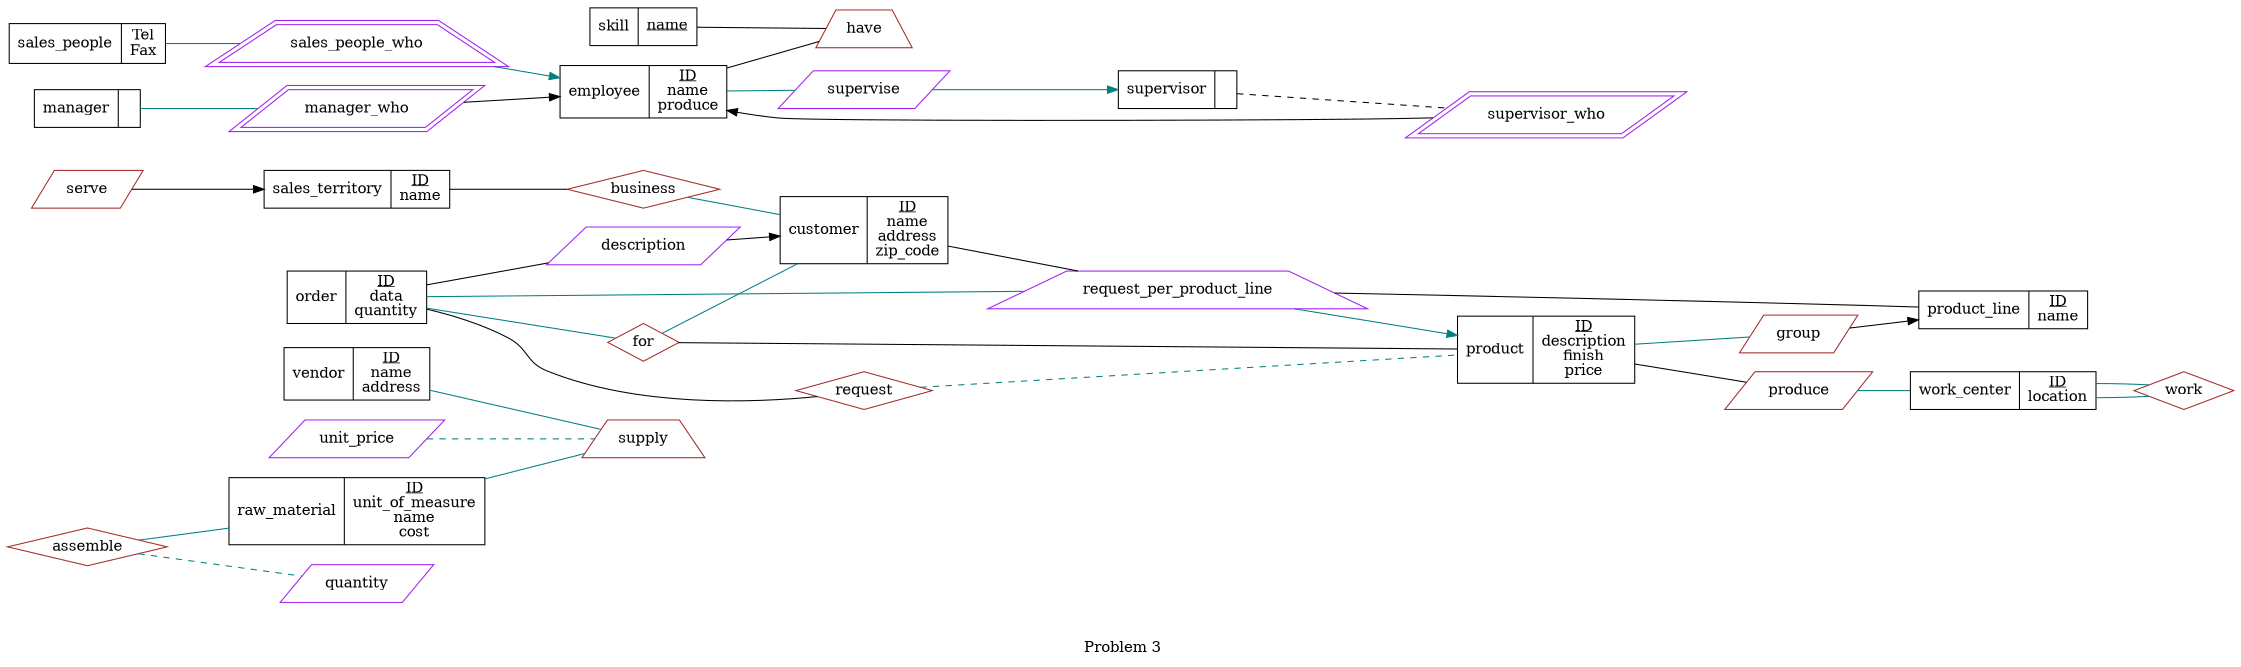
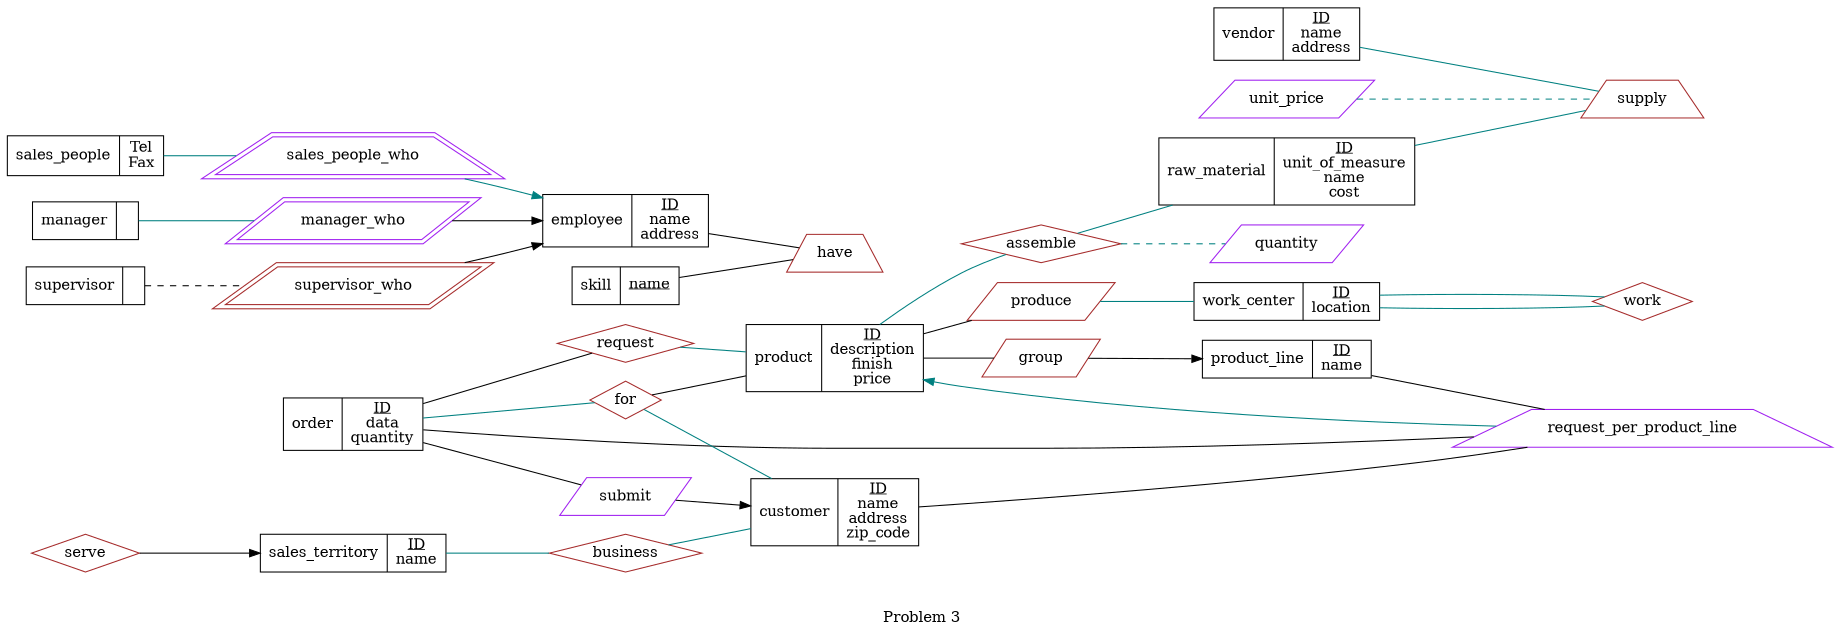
(864, 90) -> none
(688, 105) -> (670, 234)
(1546, 115) -> (353, 286)
(87, 189) -> (85, 553)
(508, 189) -> (498, 553)
(643, 246) -> (626, 497)
none -> (940, 285)
(711, 294) -> (948, 448)
(1692, 341) -> (959, 358)
(1189, 371) -> (713, 350)
